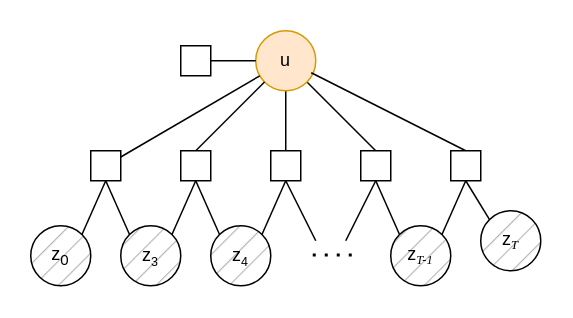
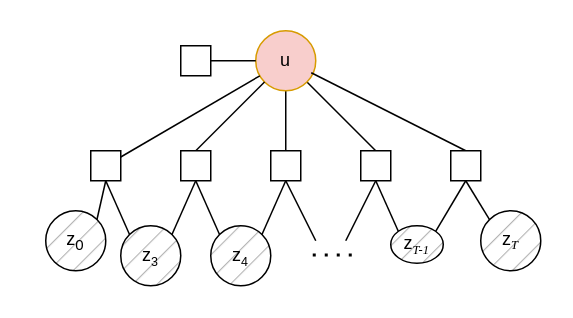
(286, 61) -> (286, 61)
(61, 256) -> (76, 241)
(421, 256) -> (417, 245)
